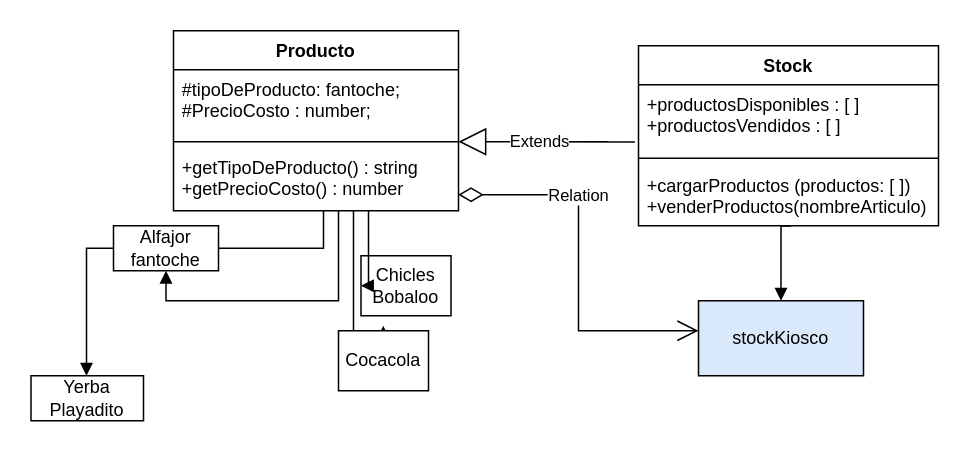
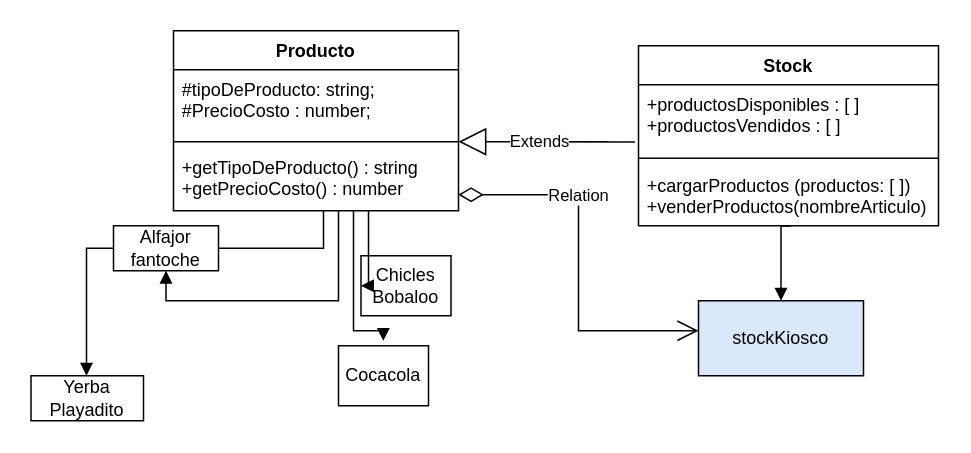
(304, 102) -> (292, 102)
(383, 361) -> (383, 376)
